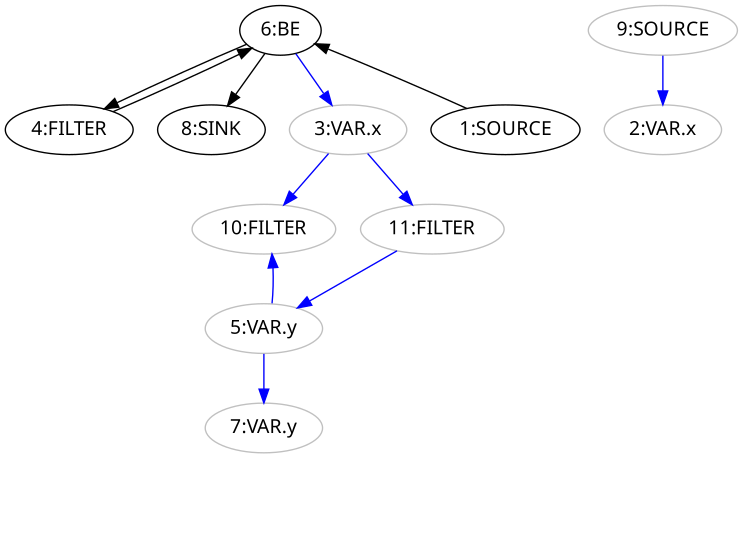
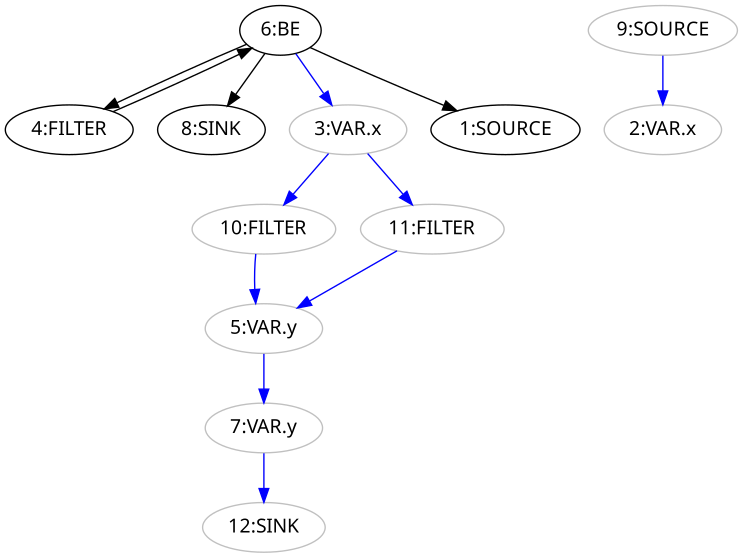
(398, 78) -> (377, 77)
(273, 286) -> (255, 272)
none -> (264, 527)
